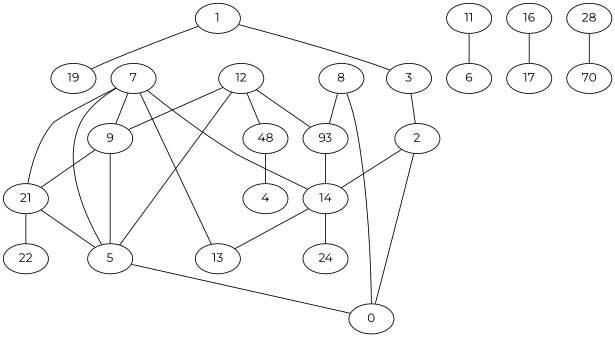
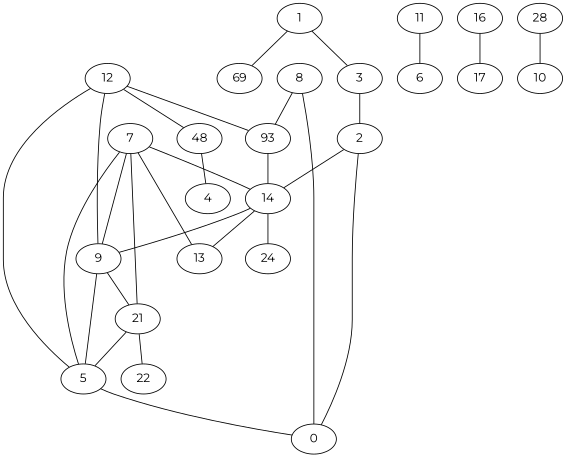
(73, 78) -> (240, 78)
(589, 78) -> (540, 78)
none -> (192, 230)
